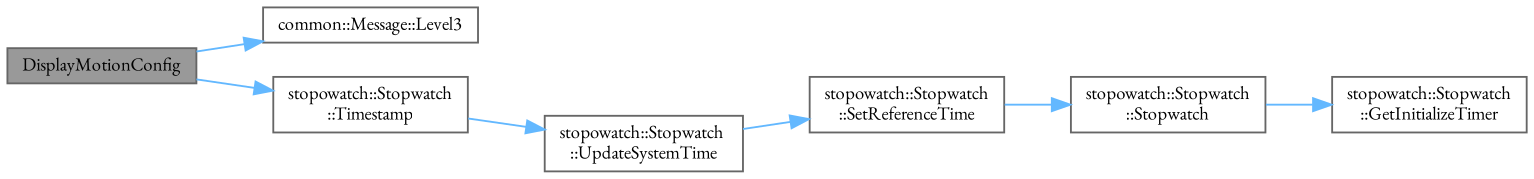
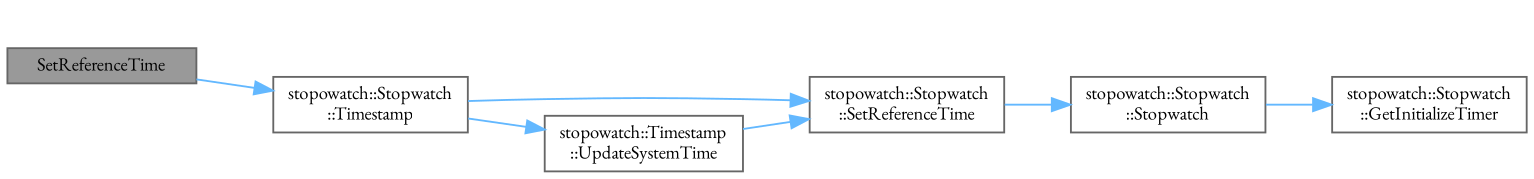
(371, 25) -> none
(102, 66) -> (102, 66)
none -> (629, 98)
(644, 144) -> (644, 144)
